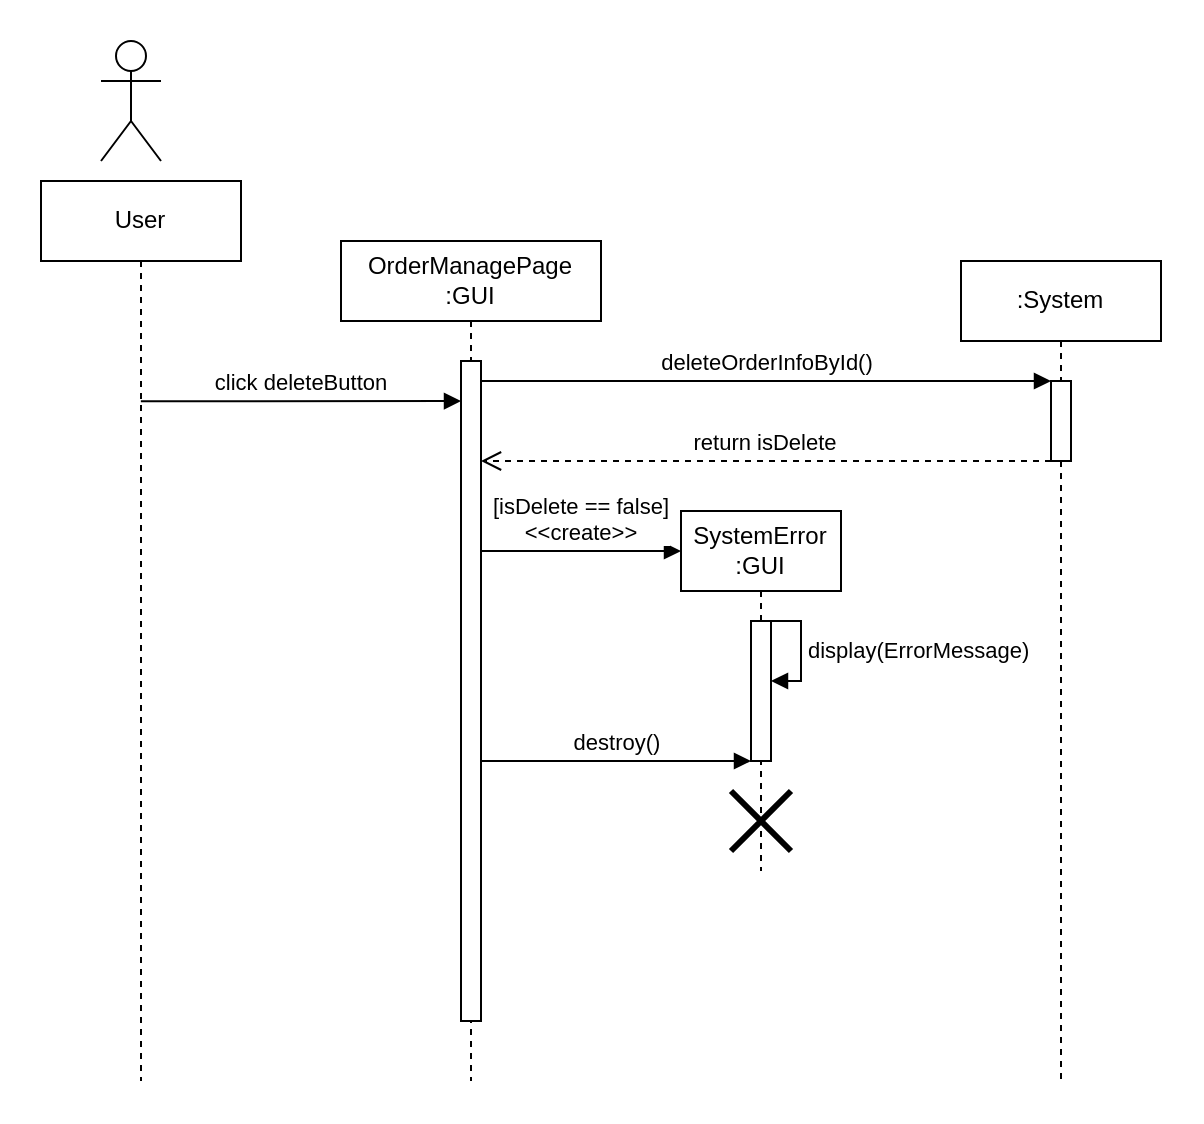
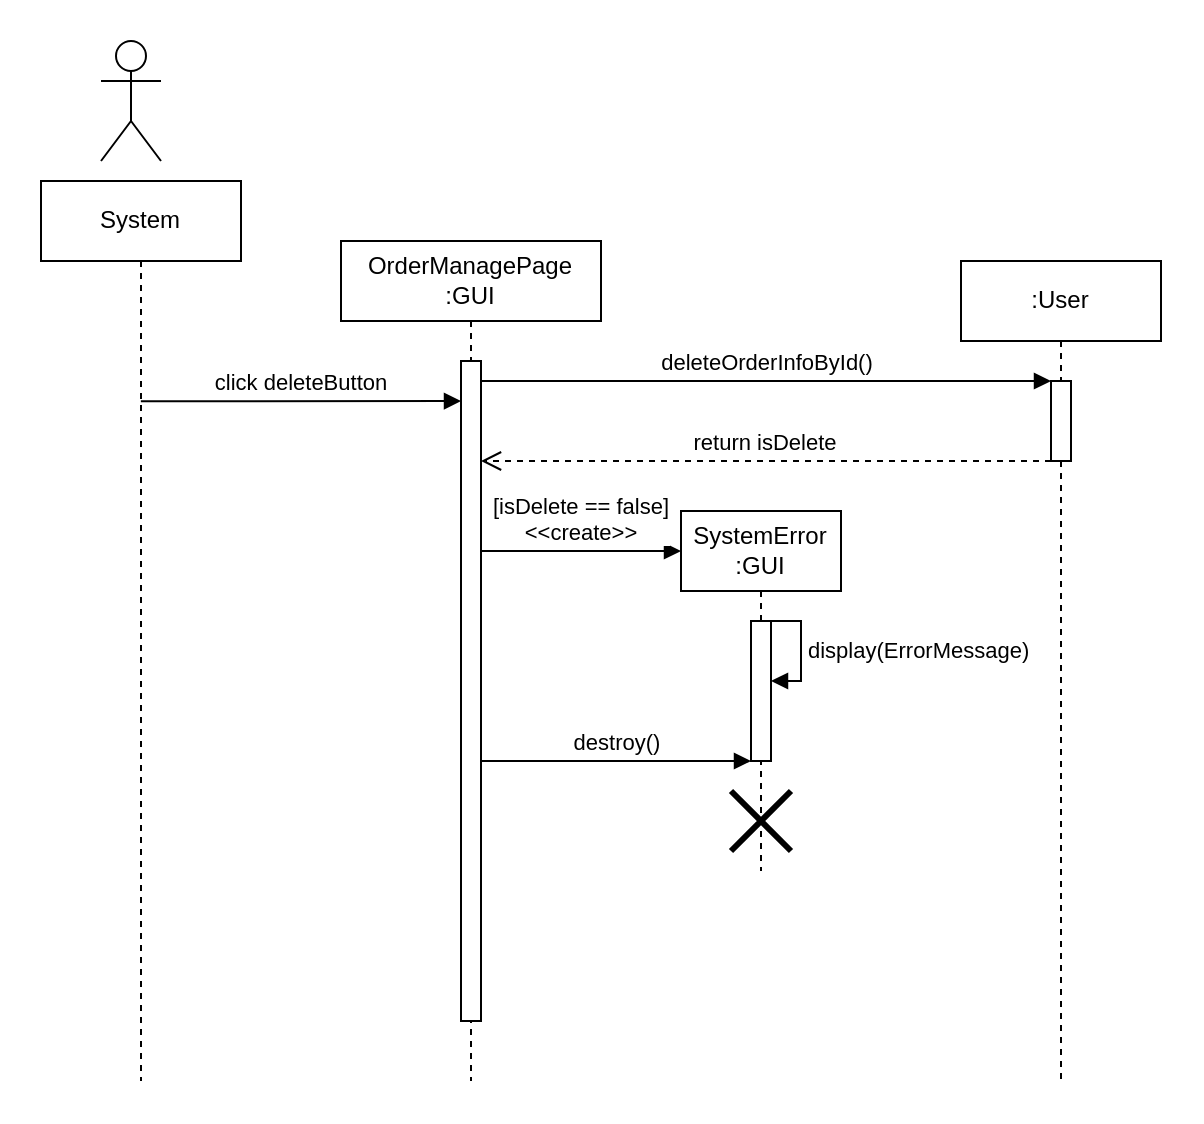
(141, 221) -> (141, 221)
(1061, 301) -> (1061, 301)
